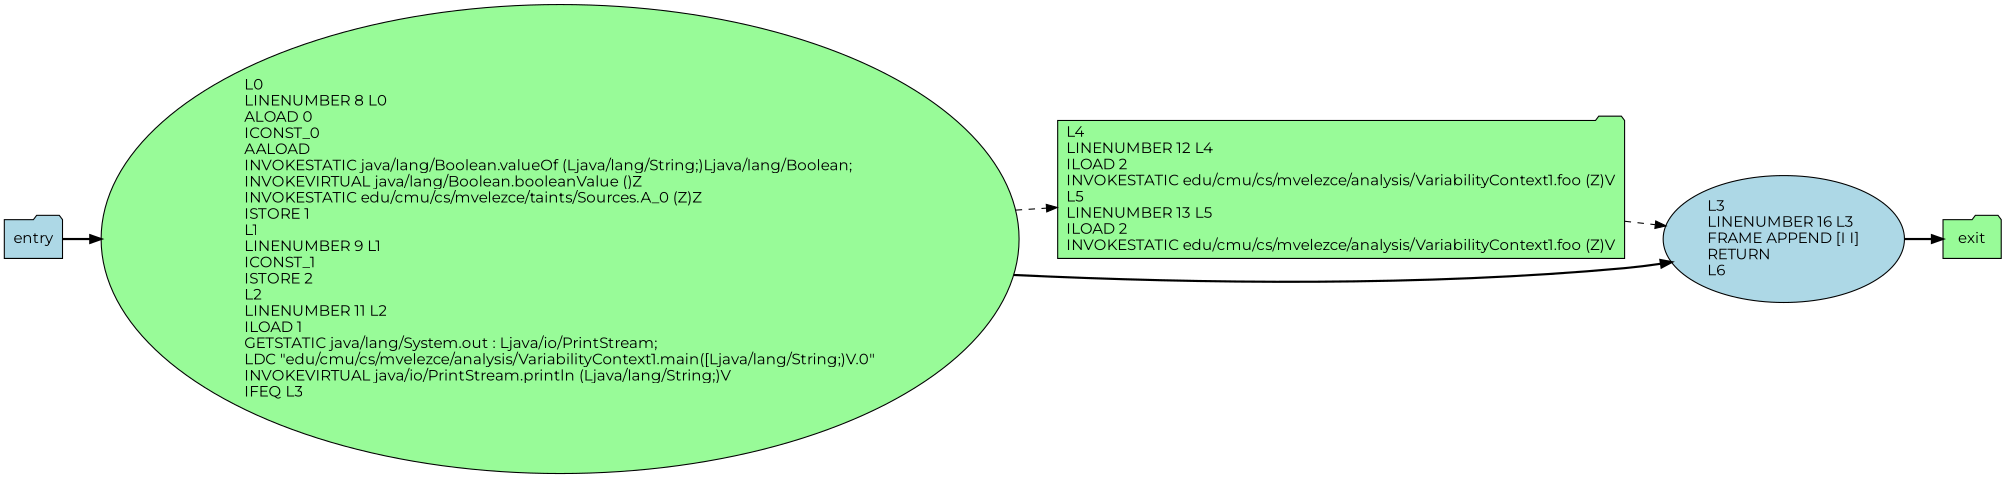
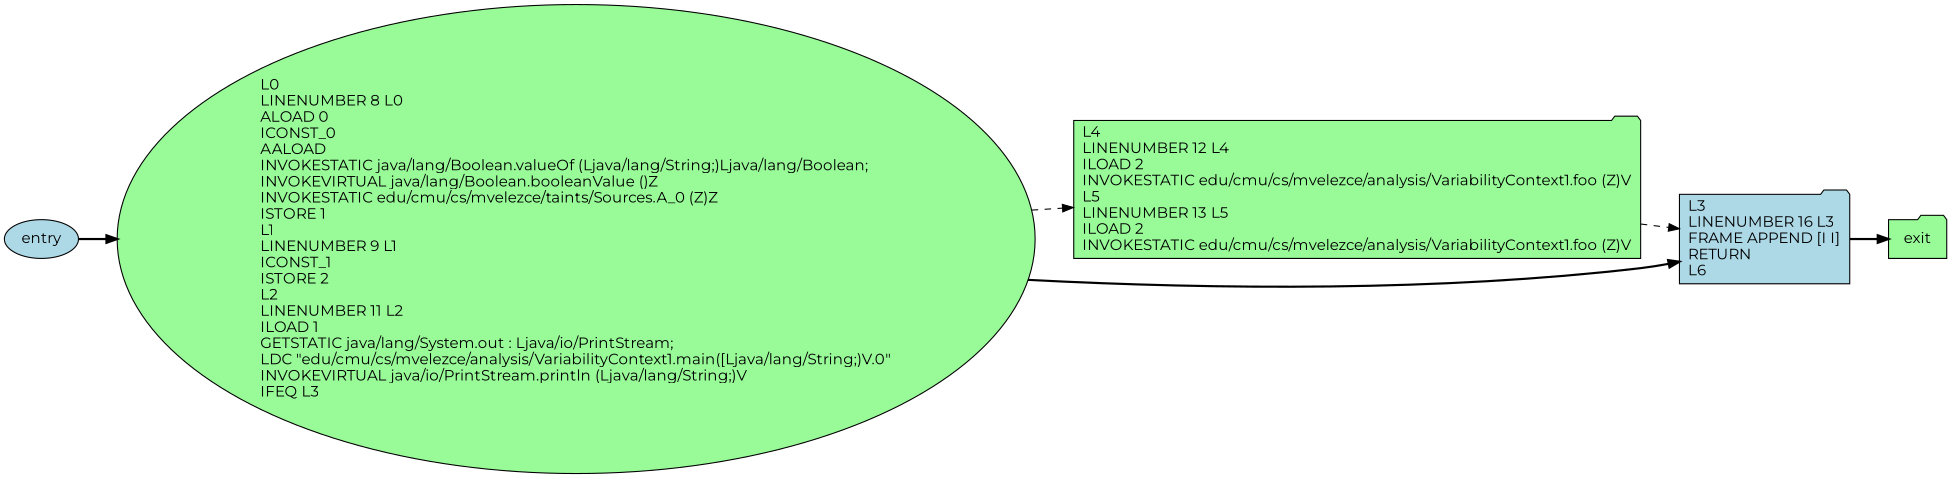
(33, 239) -> (41, 239)
(1784, 239) -> (1765, 239)
